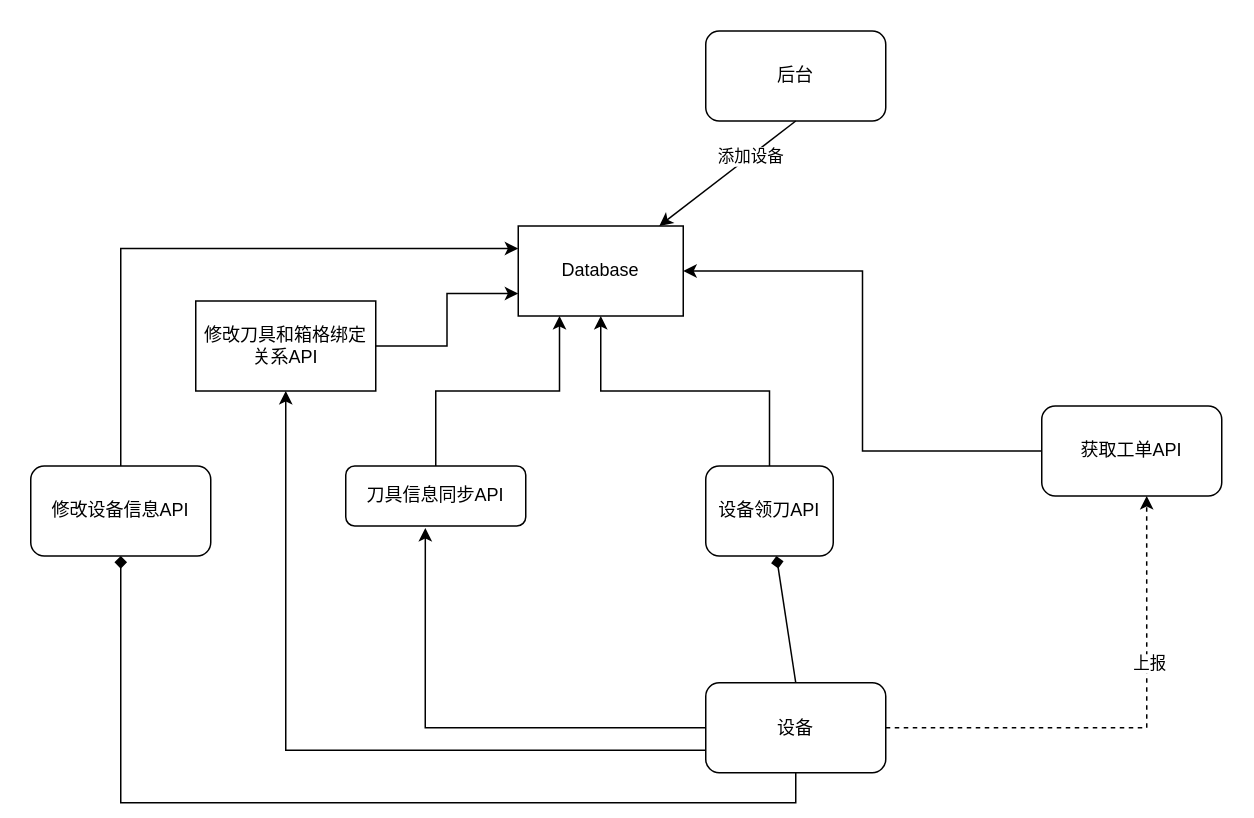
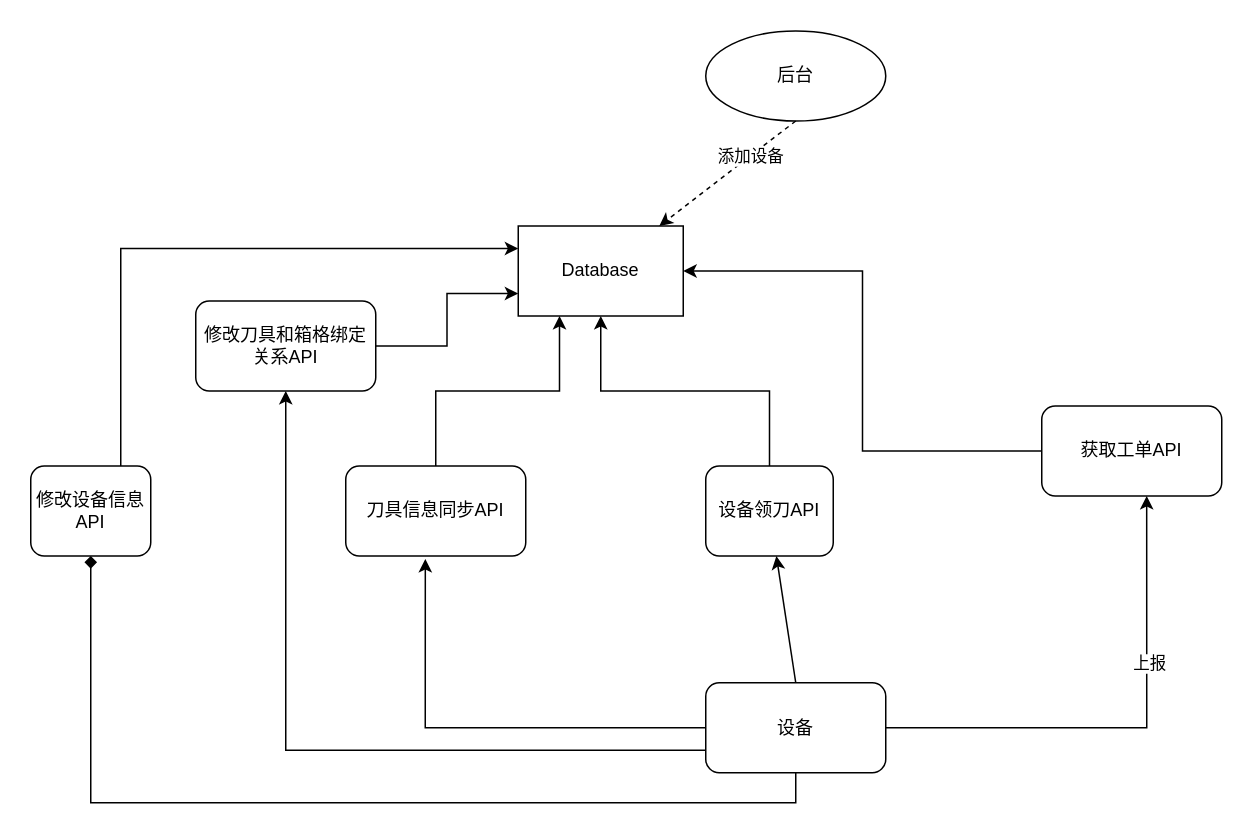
(796, 76) -> (796, 76)
(702, 193) -> (702, 193)
(286, 346) -> (286, 346)
(436, 496) -> (436, 511)
(121, 511) -> (91, 511)
(778, 568) -> (778, 567)
(1045, 728) -> (1045, 728)
